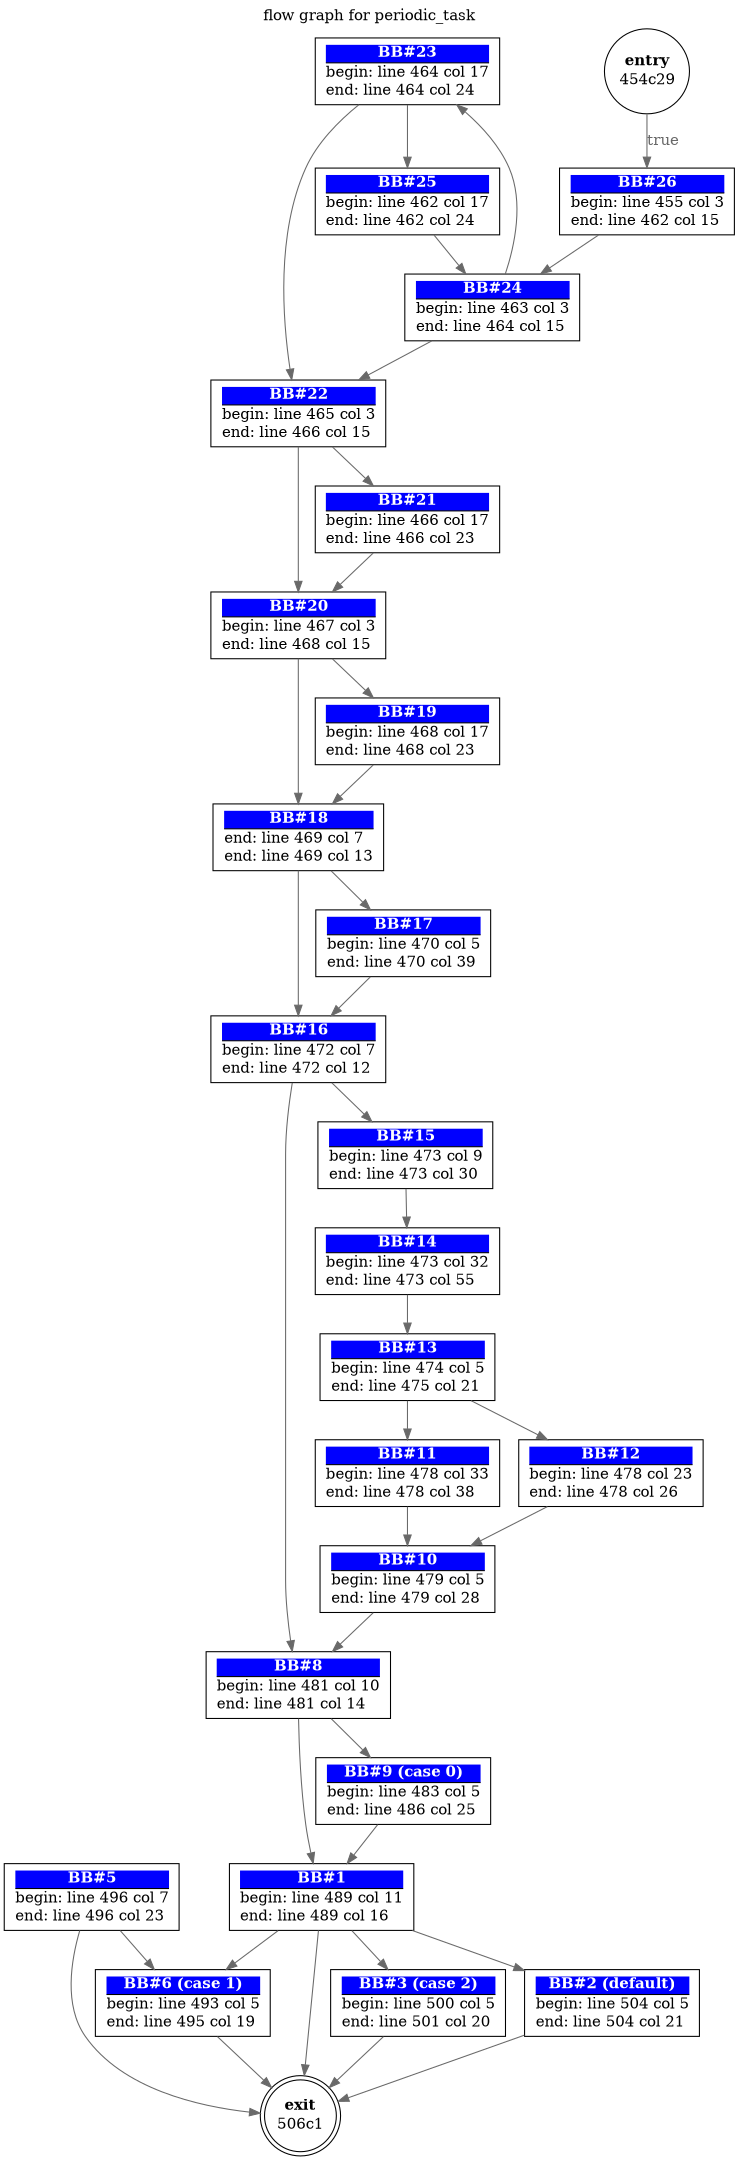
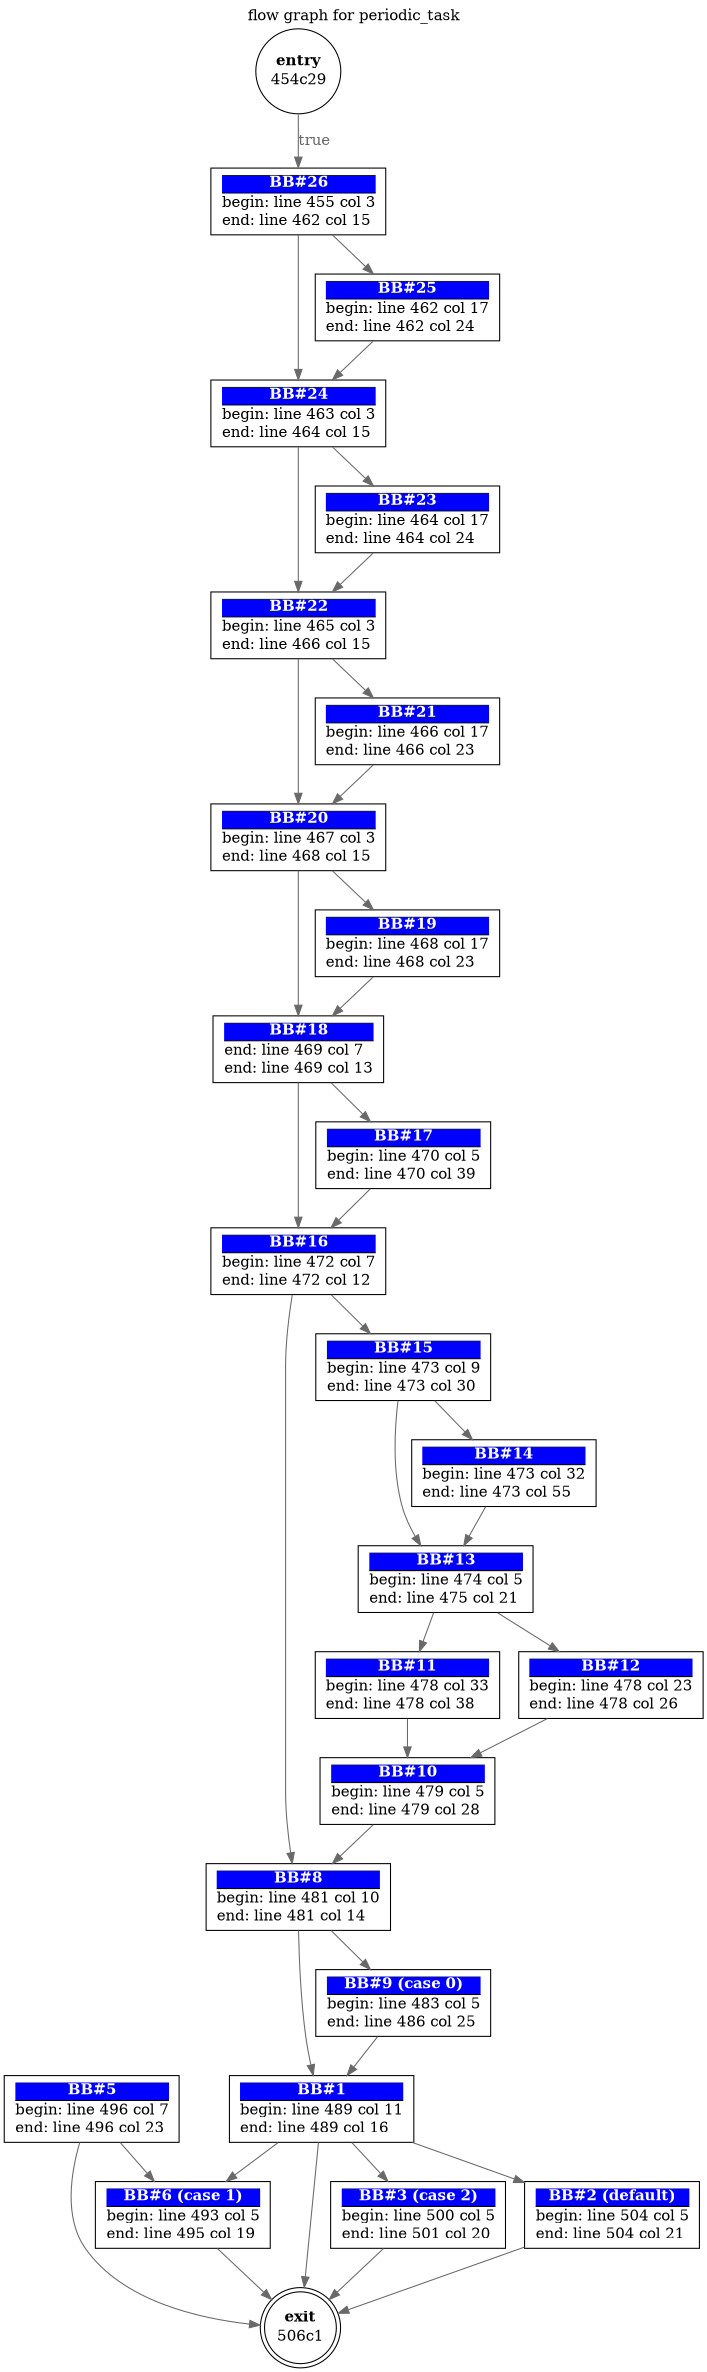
(407, 131) -> (349, 251)
none -> (396, 1470)
